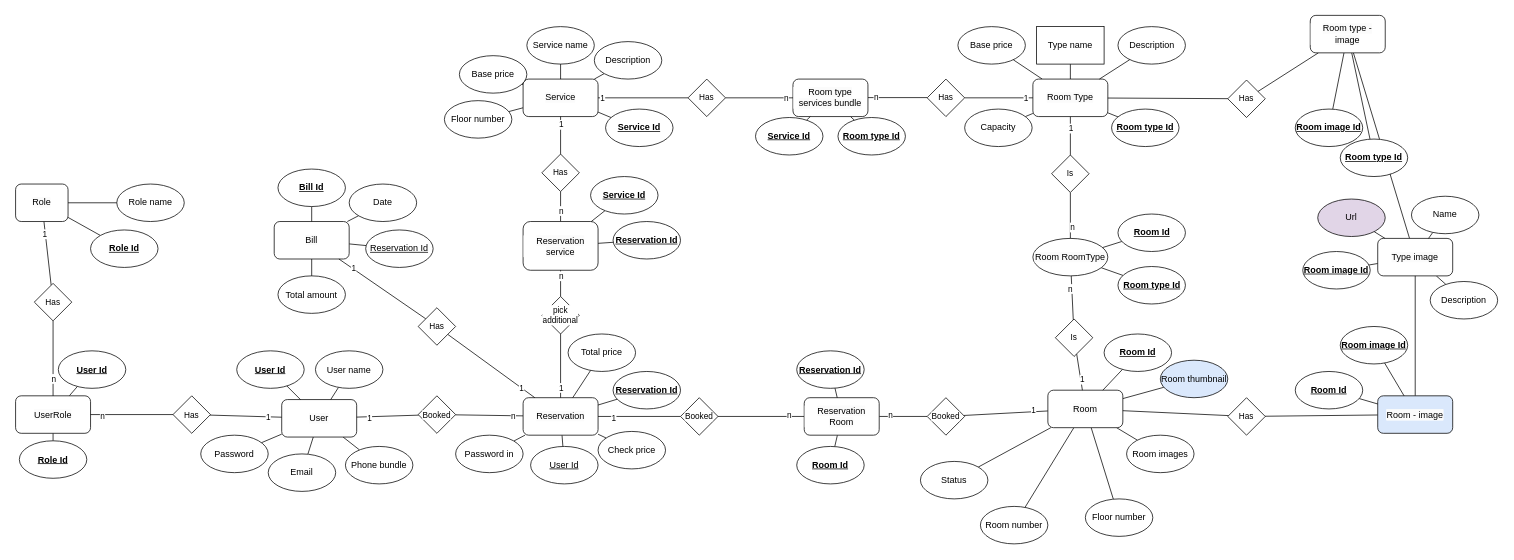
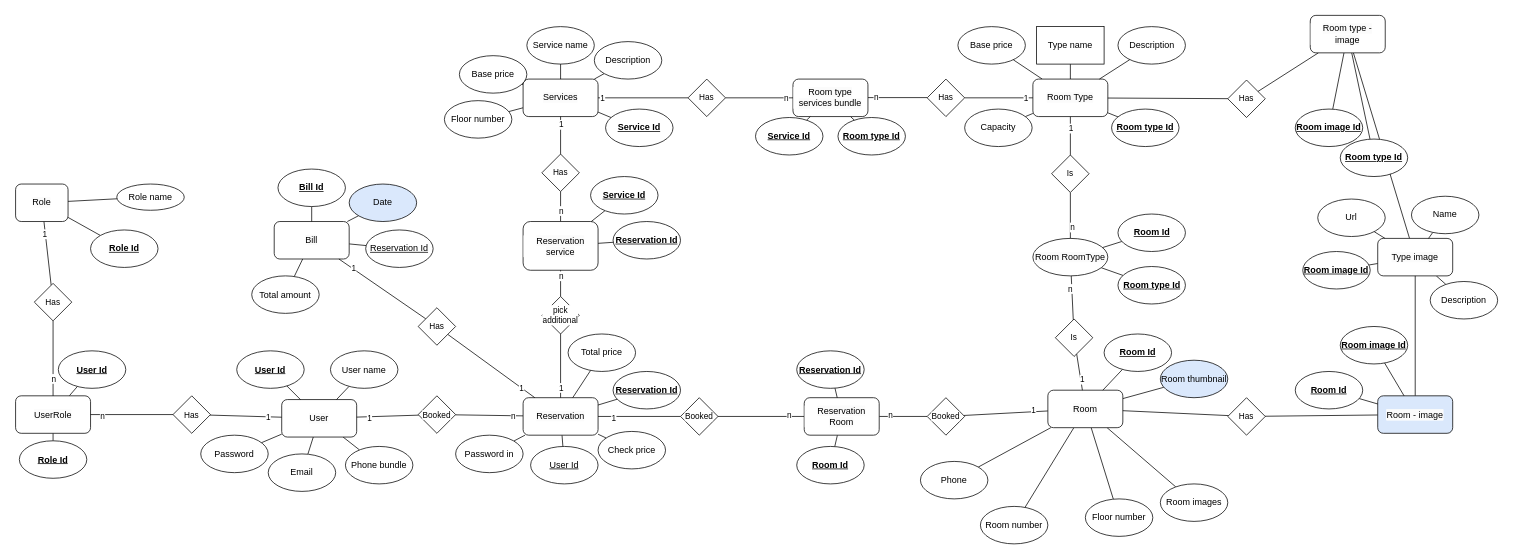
(561, 98) -> (561, 98)
(150, 203) -> (150, 197)
(383, 203) -> (383, 203)
(1352, 218) -> (1352, 218)
(312, 295) -> (285, 295)
(349, 370) -> (364, 370)
(1161, 454) -> (1194, 503)
(954, 480) -> (954, 480)
